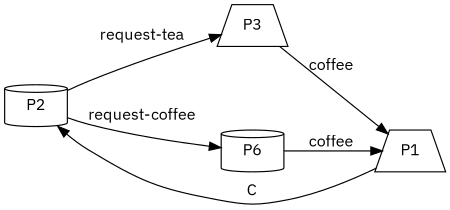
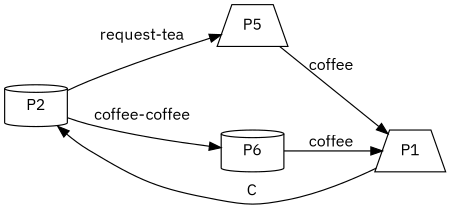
(253, 26) -> (253, 26)
(142, 116) -> (142, 116)
